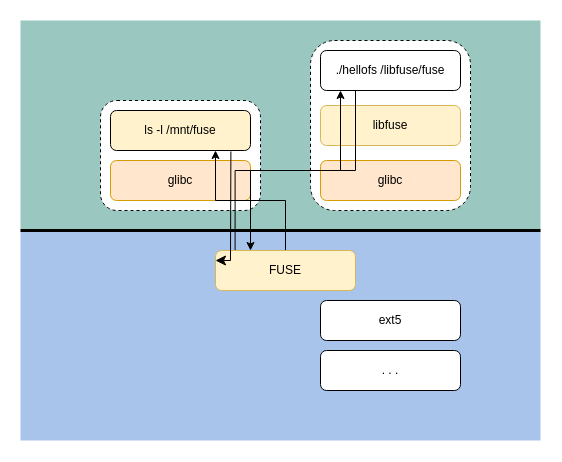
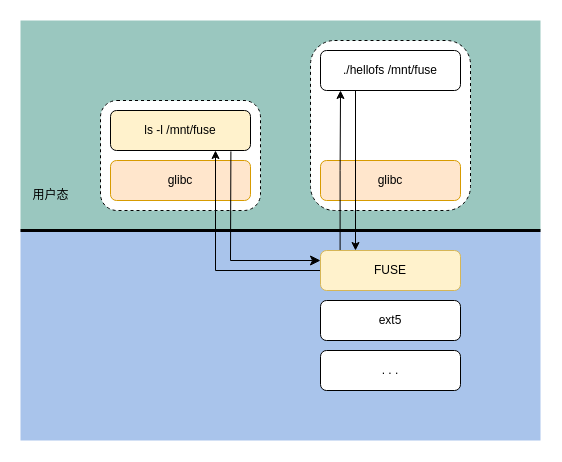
(391, 71) -> (391, 71)
(391, 126) -> none
none -> (51, 196)
(286, 271) -> (391, 271)
